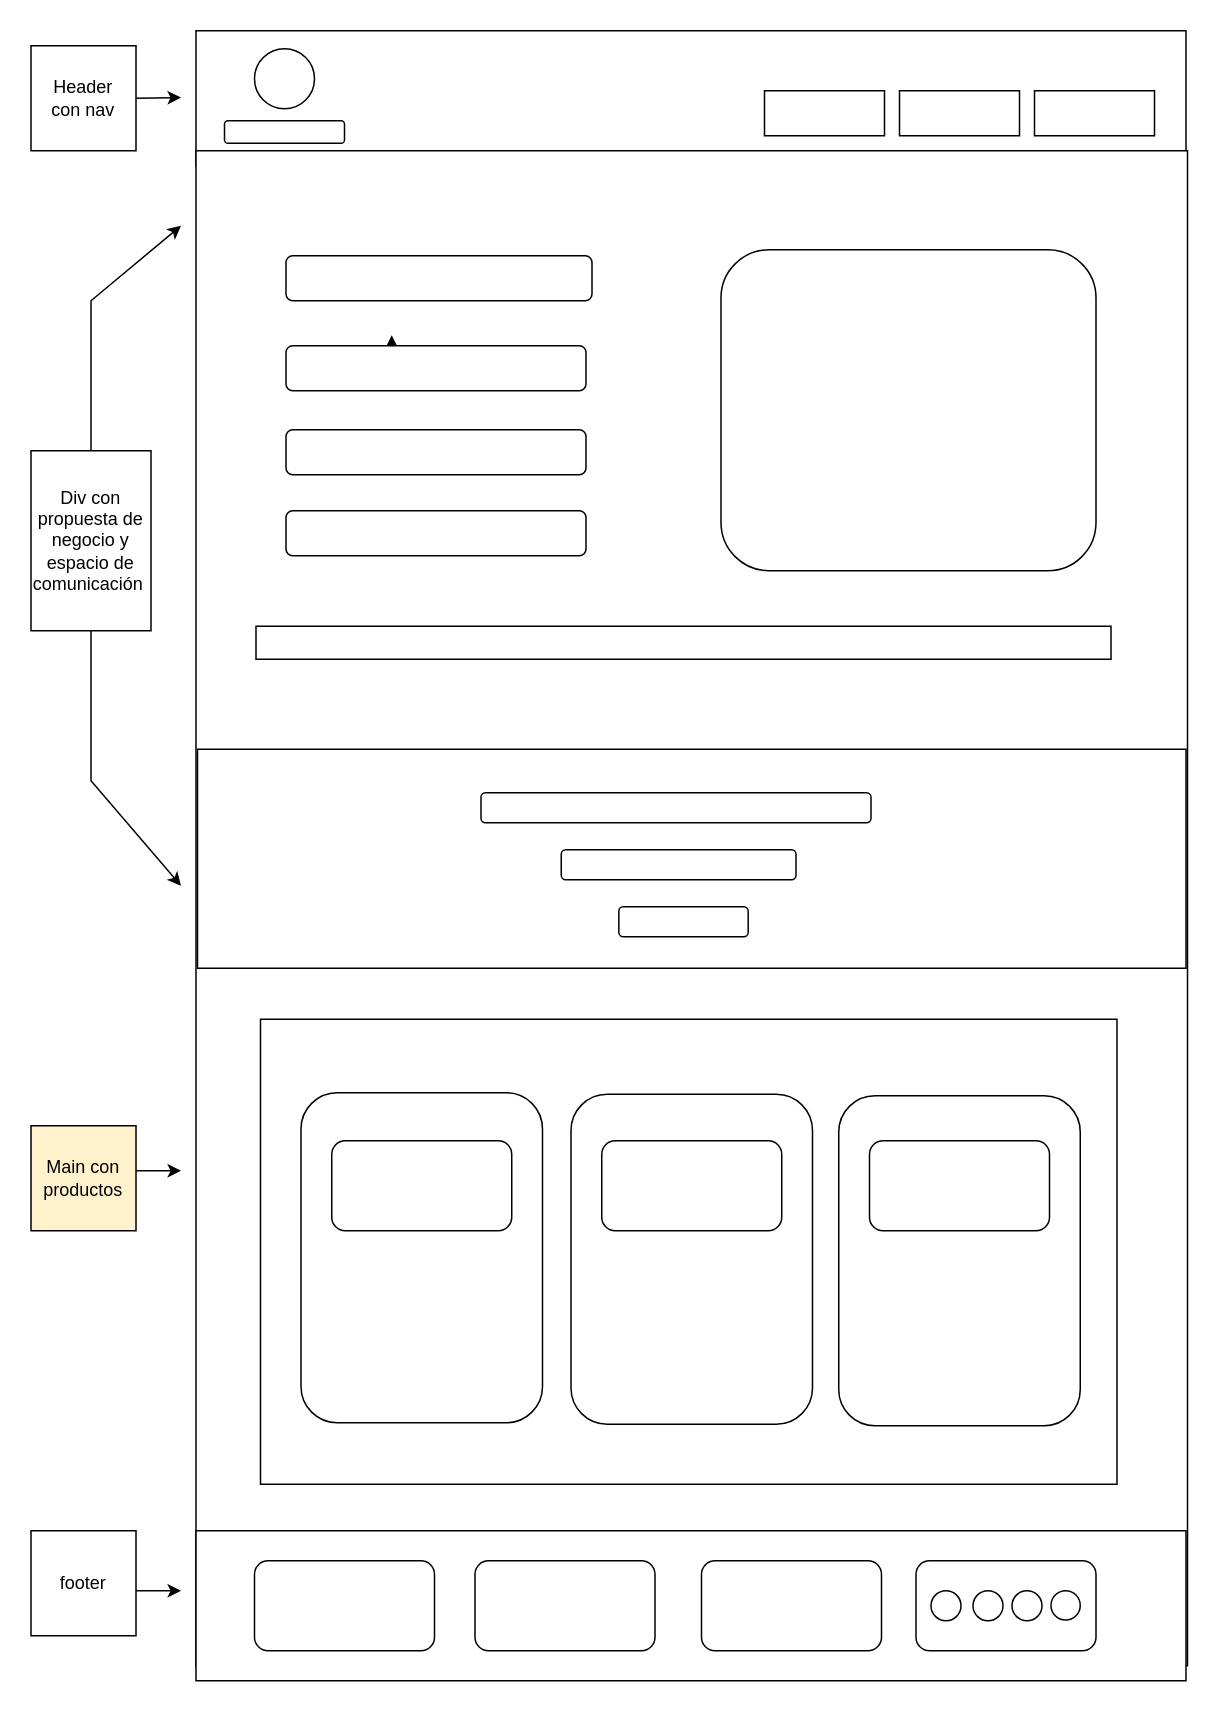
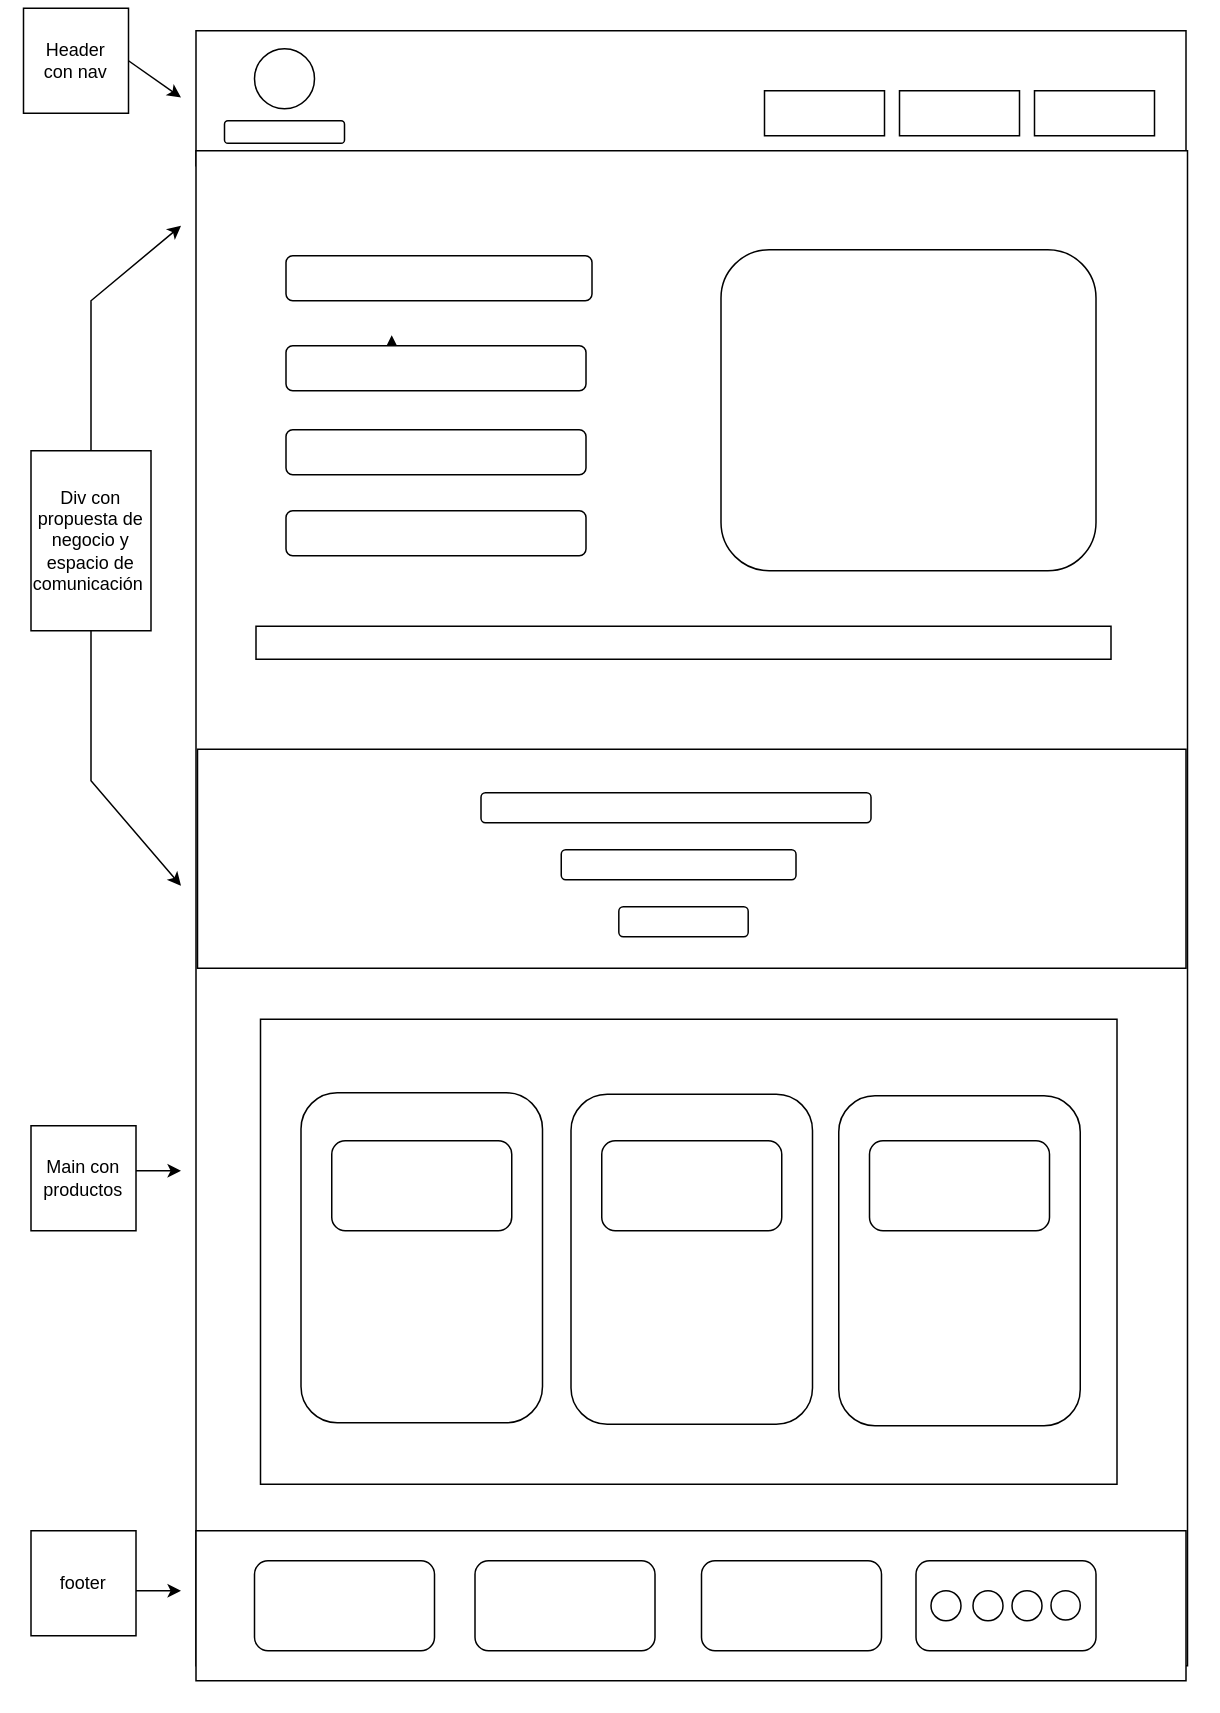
(83, 98) -> (76, 61)
(83, 1178) -> (83, 1178)
